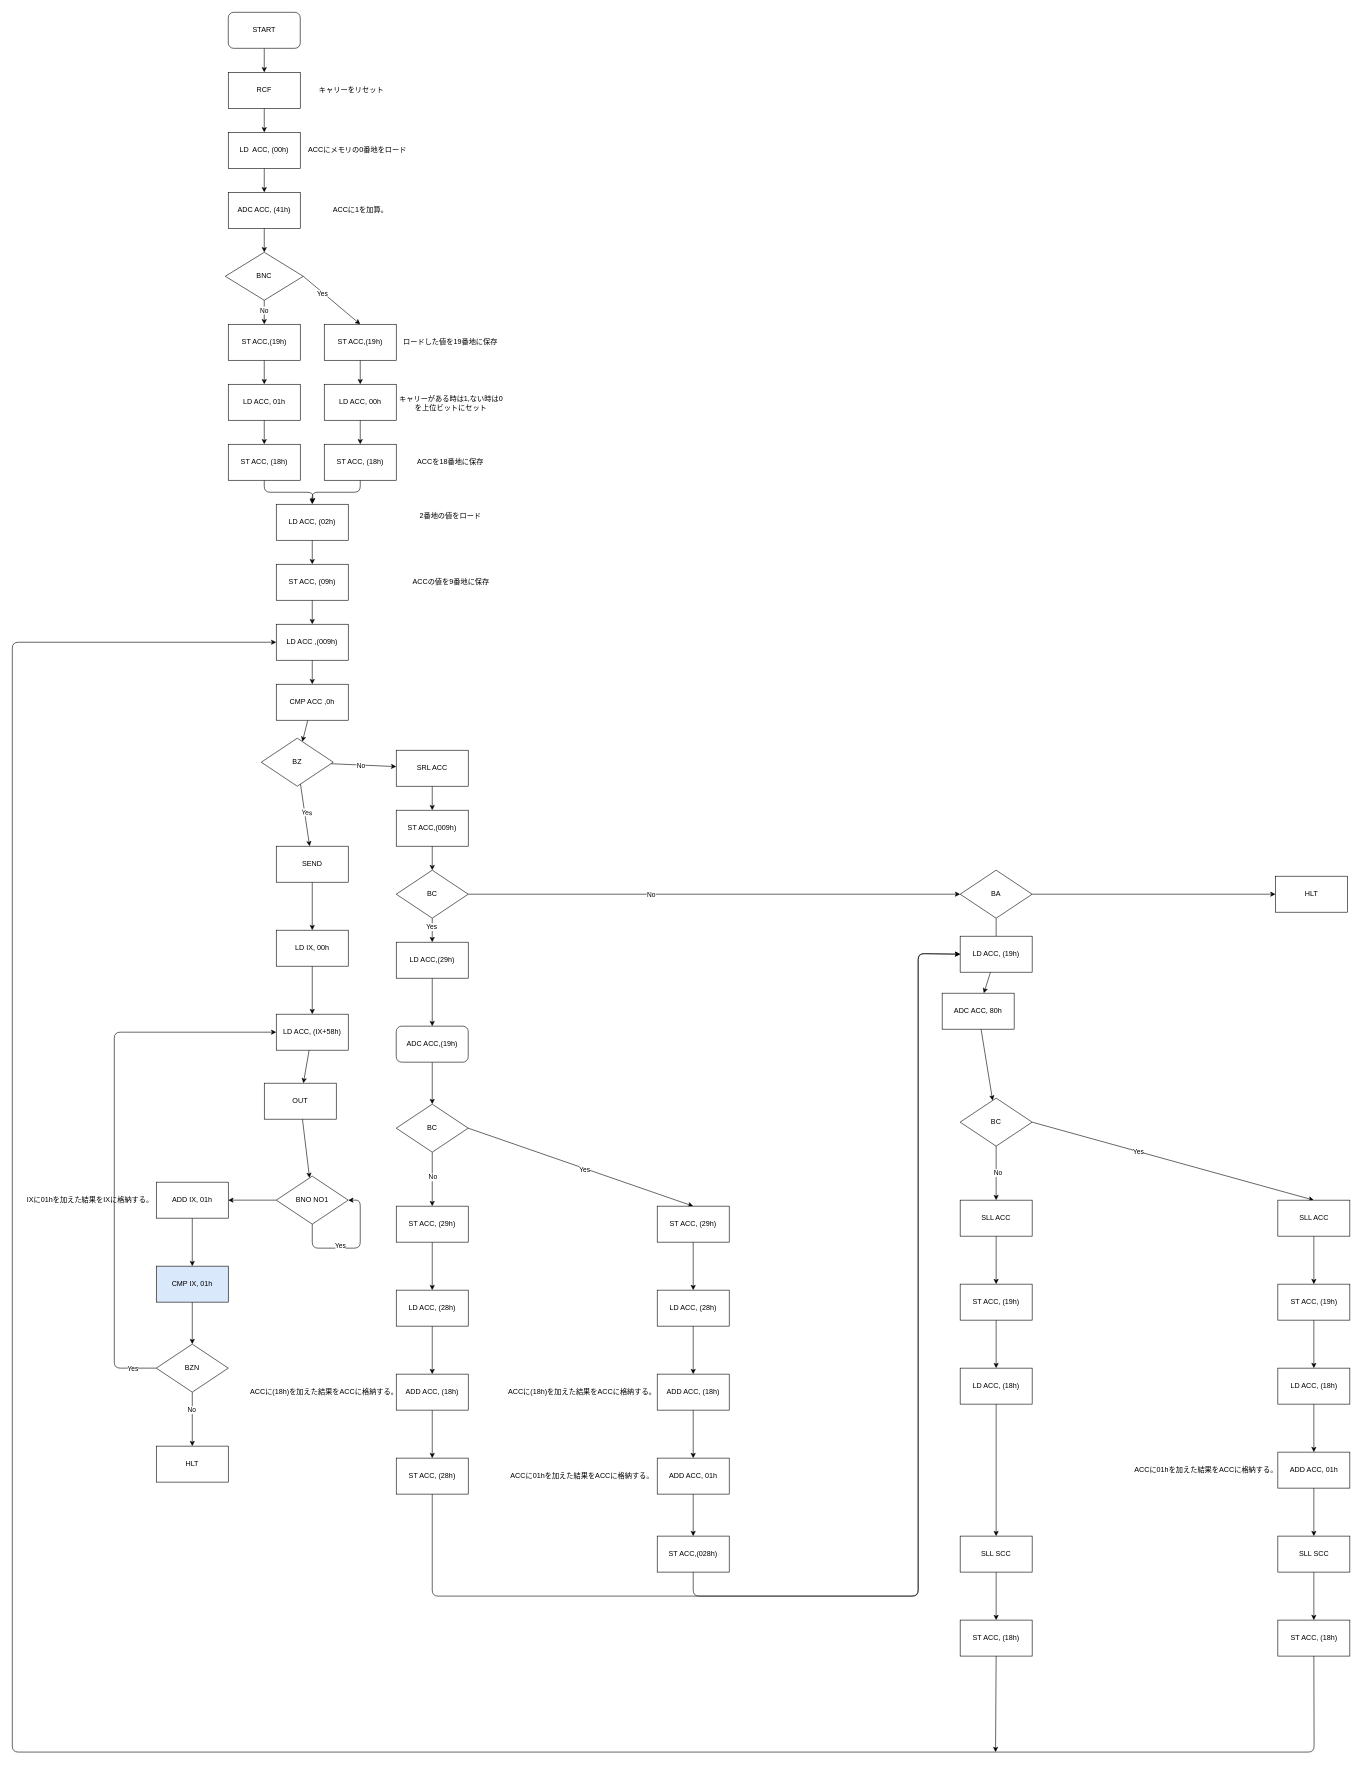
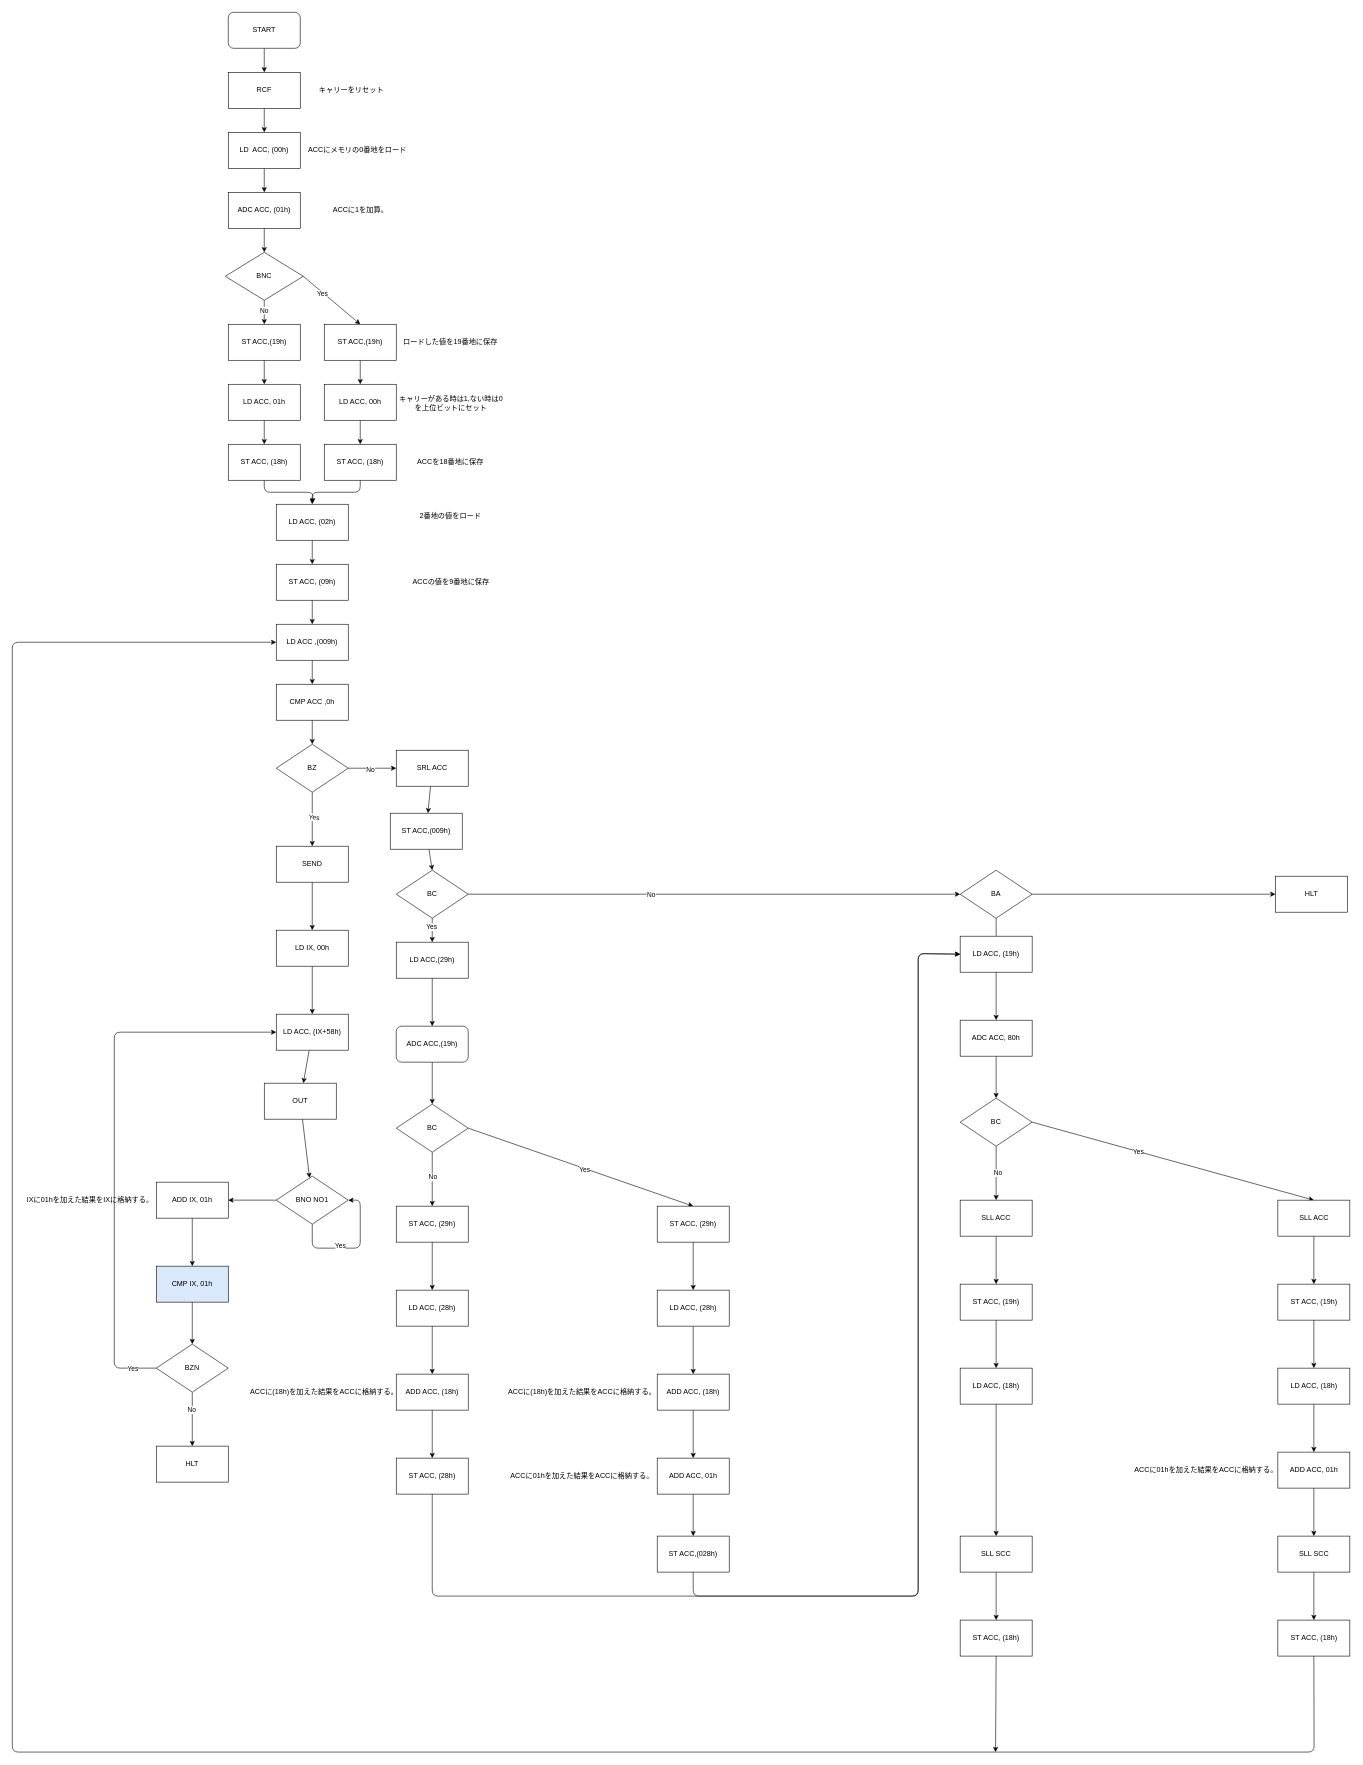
(264, 210) -> (264, 210)
(297, 762) -> (312, 768)
(432, 828) -> (426, 831)
(978, 1011) -> (996, 1038)
